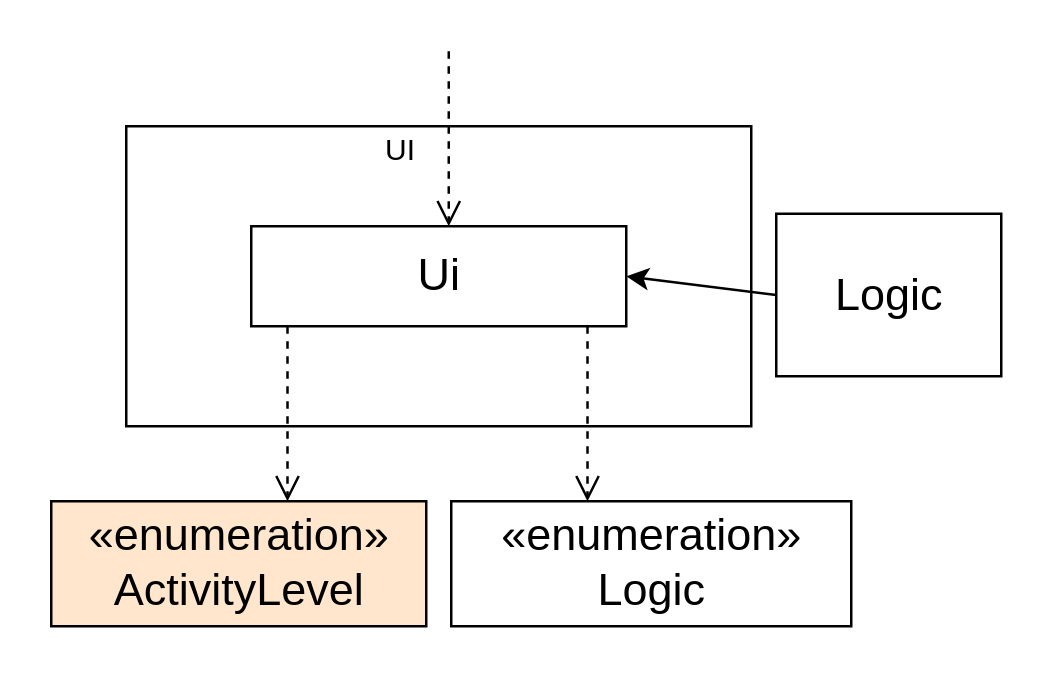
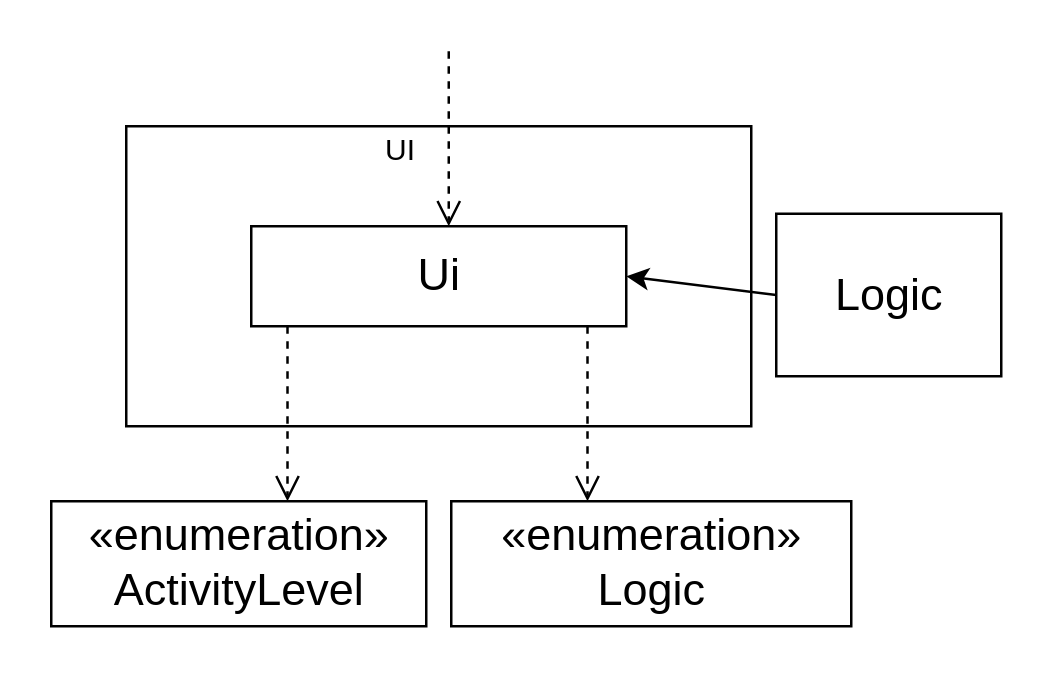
(239, 564) -> (239, 564)
